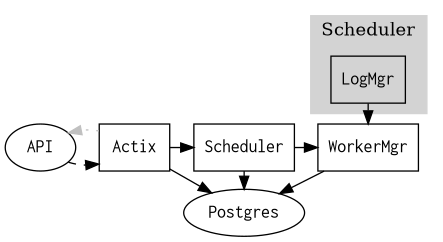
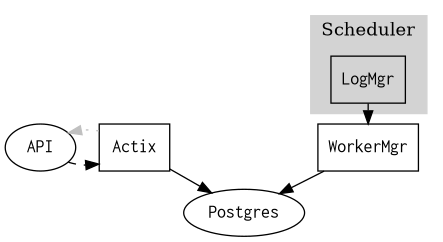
(244, 148) -> none
